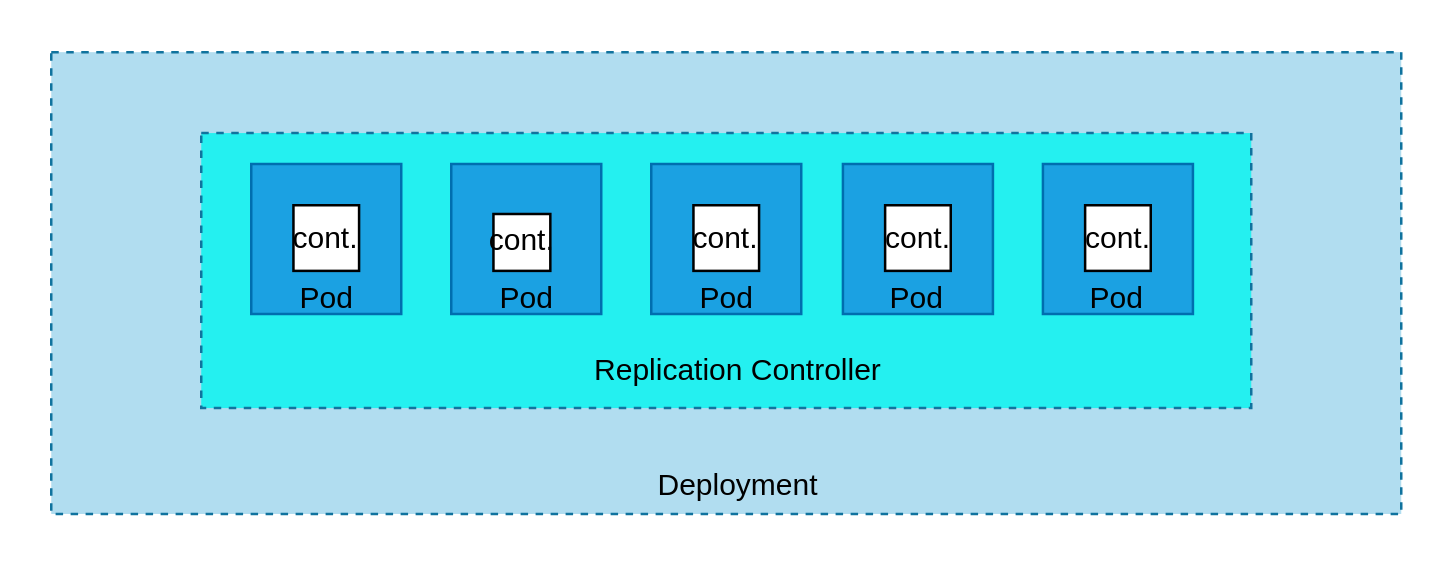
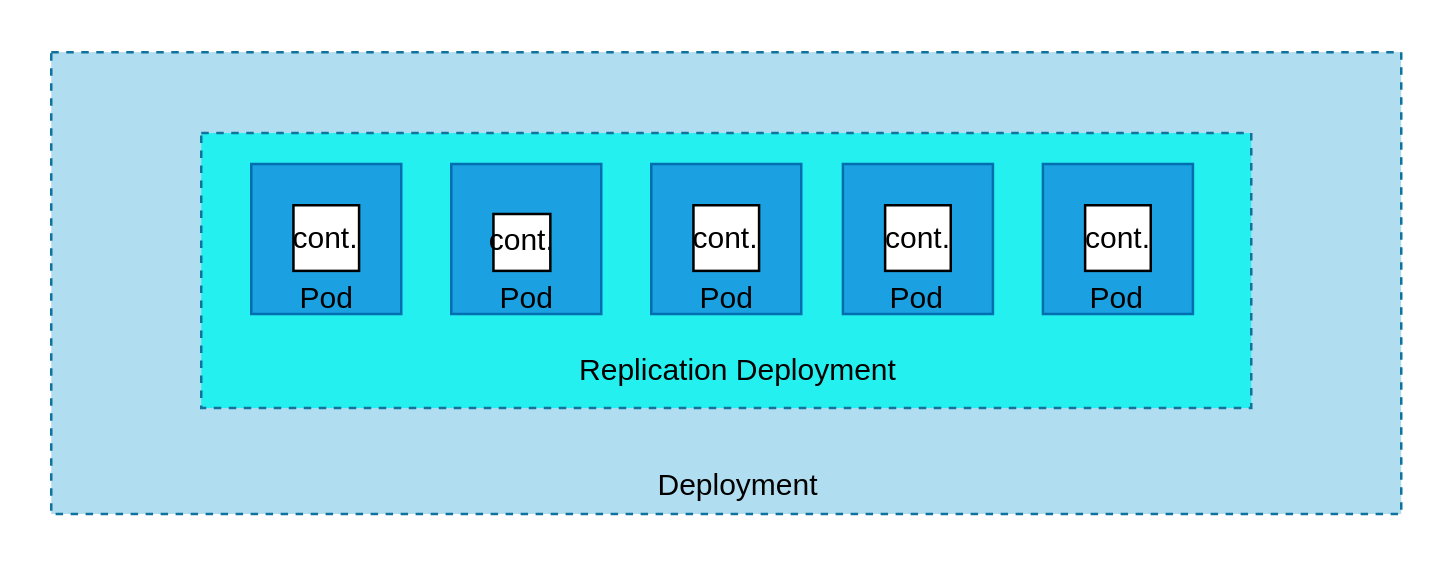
(739, 371) -> (739, 371)
